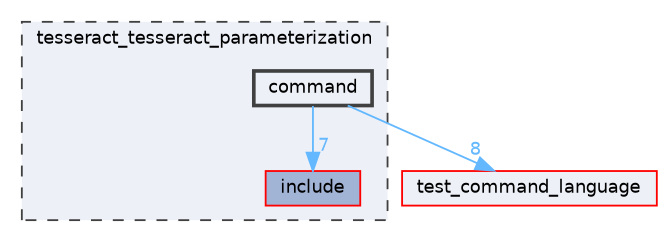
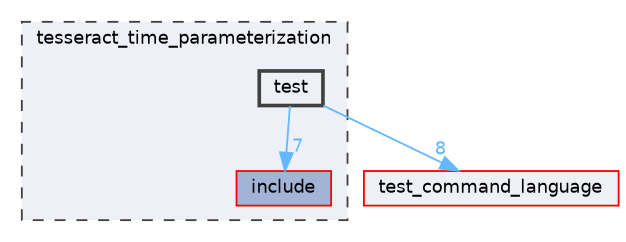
(205, 39) -> (185, 39)
(313, 88) -> (291, 88)
